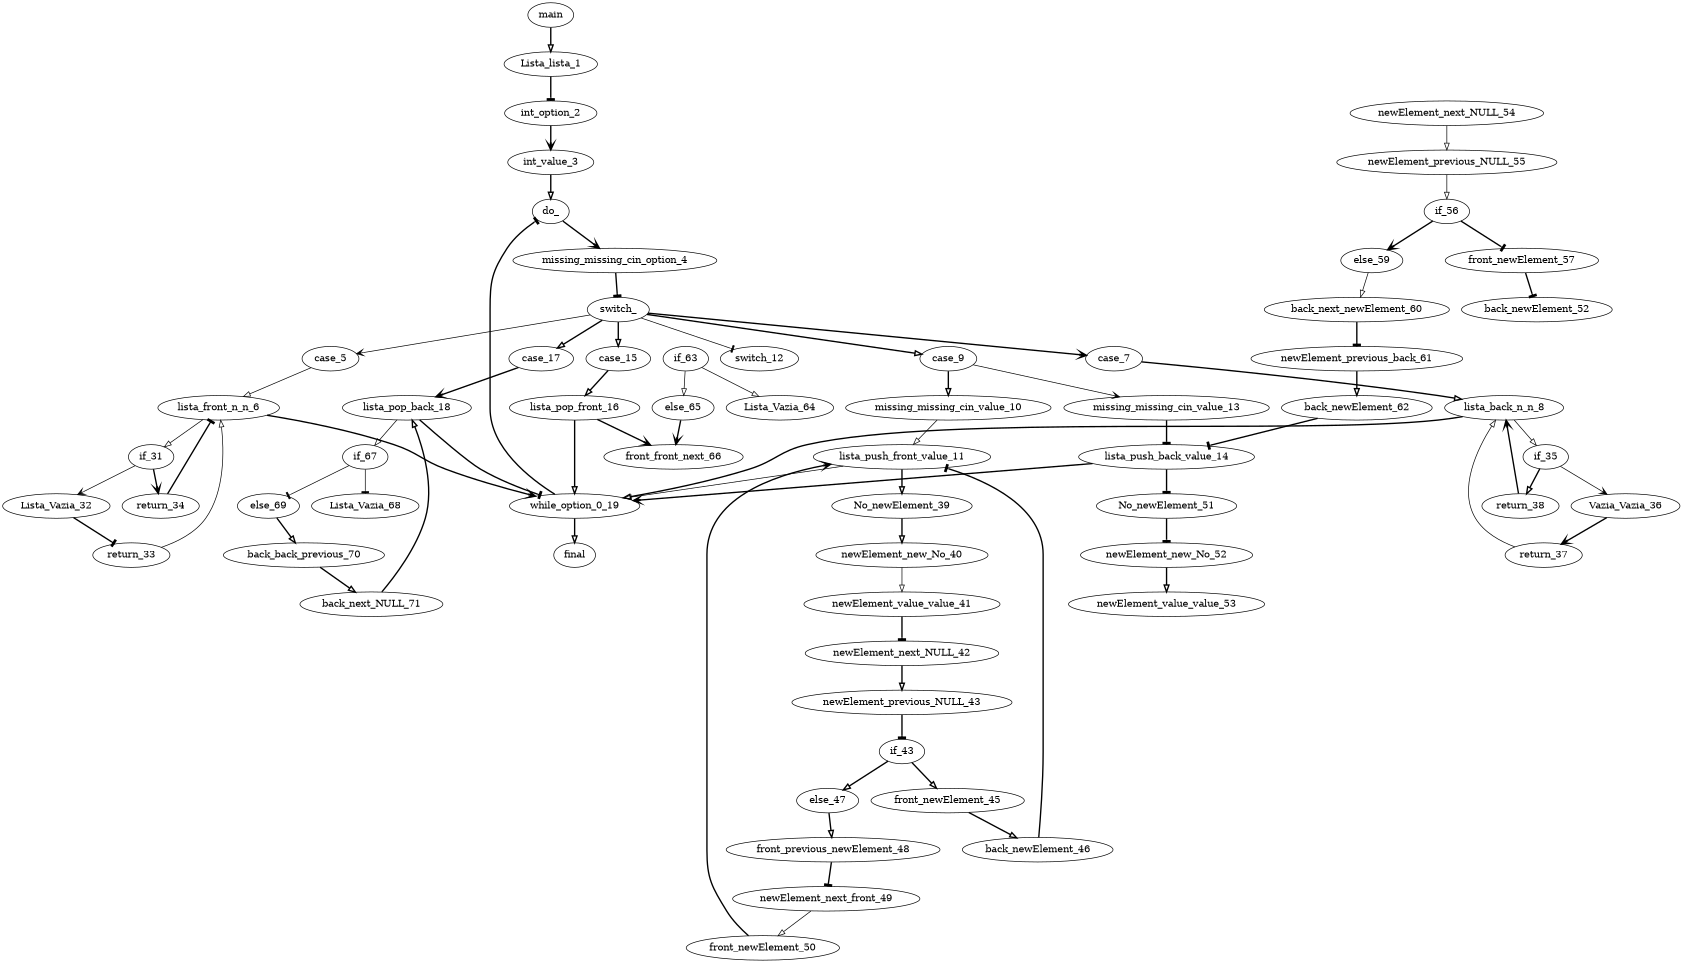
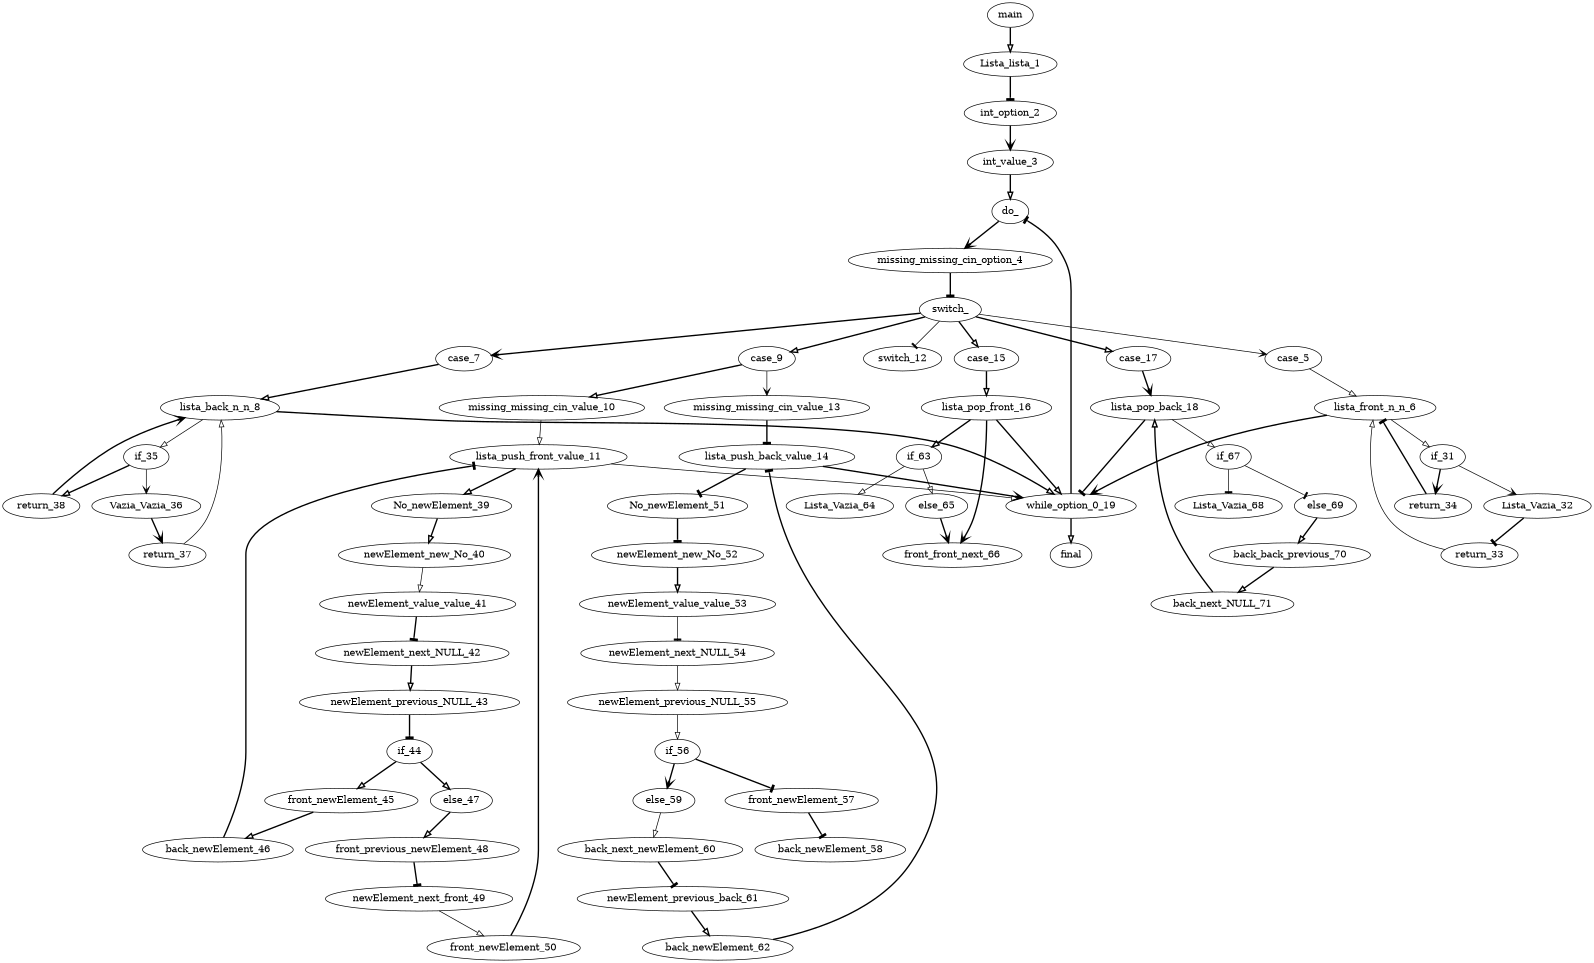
(1537, 310) -> (830, 850)
none -> (954, 431)
none -> (678, 627)
(902, 752) -> (410, 752)
